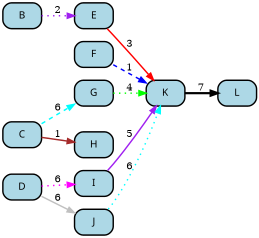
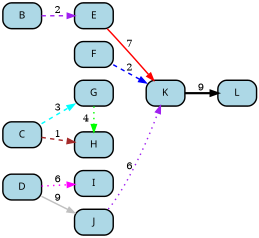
(54, 16) -> (54, 16)
(130, 44) -> (130, 44)
(130, 68) -> (130, 68)
(201, 88) -> (201, 88)
(126, 93) -> (94, 115)
(58, 108) -> (58, 108)
(54, 139) -> (54, 139)
(131, 142) -> none
(136, 163) -> (136, 163)
(58, 198) -> (58, 198)
